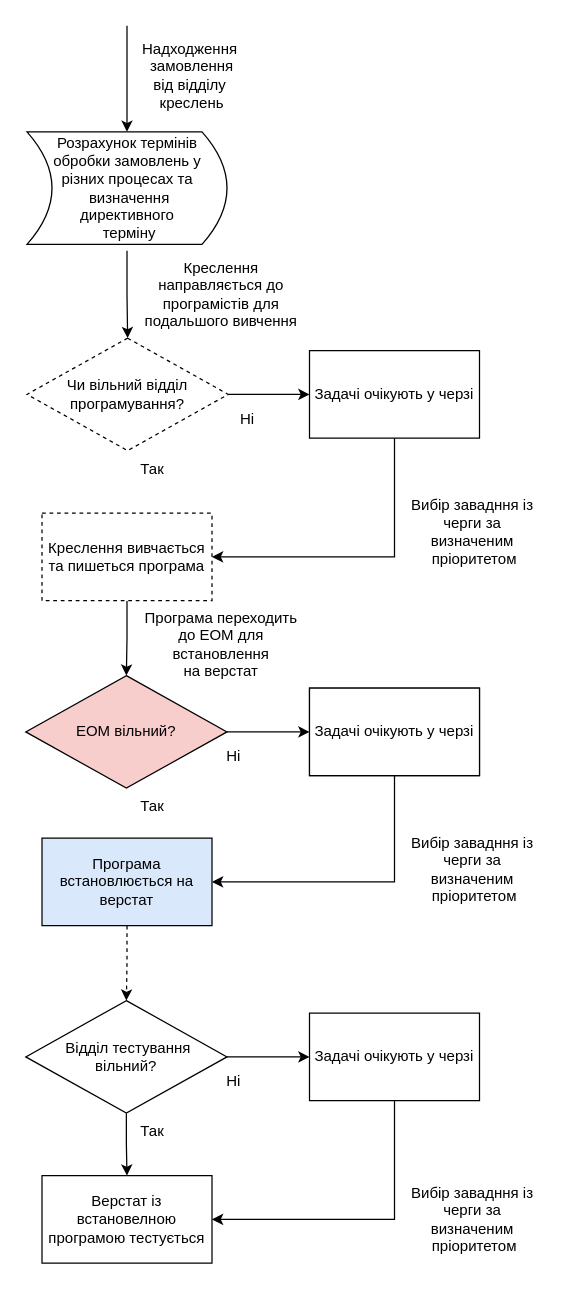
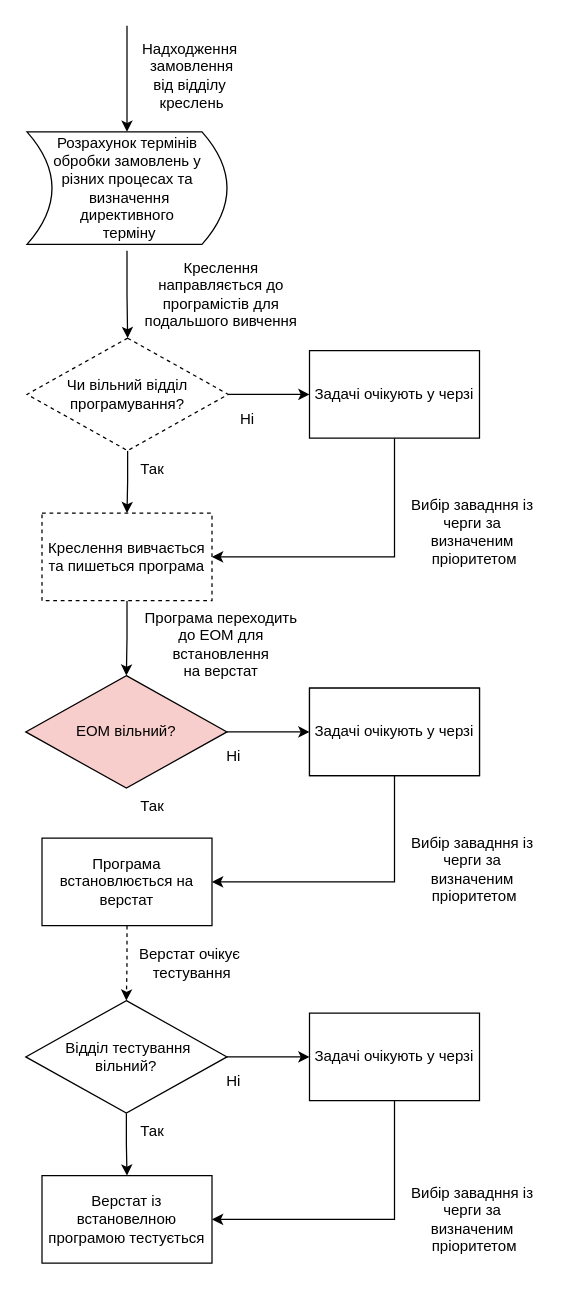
none -> (128, 478)
(127, 882) -> (127, 882)
none -> (189, 963)
